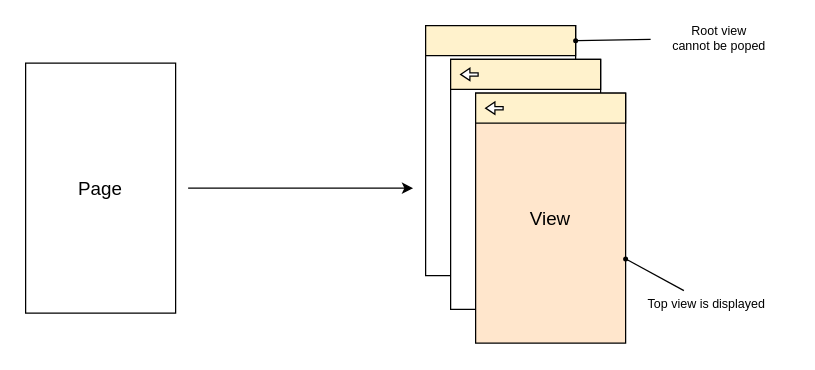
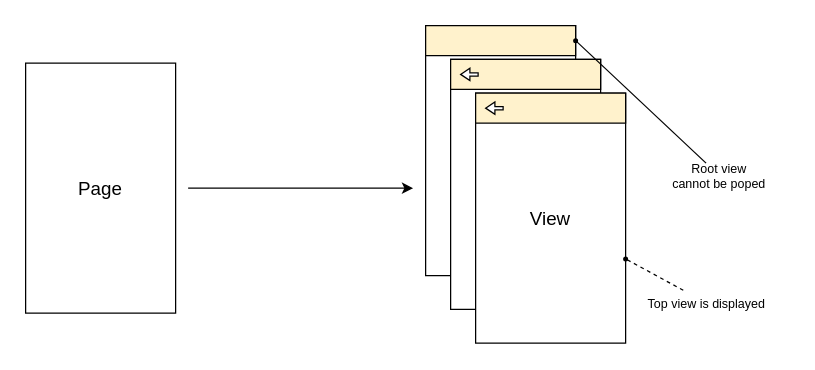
(719, 38) -> (719, 176)
(551, 218) -> (551, 218)
(656, 276) -> (656, 276)
